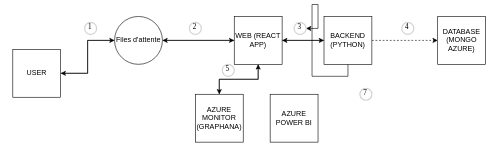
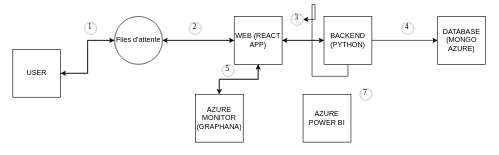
(300, 29) -> (297, 20)
(403, 41) -> (403, 41)
(294, 119) -> (327, 119)
